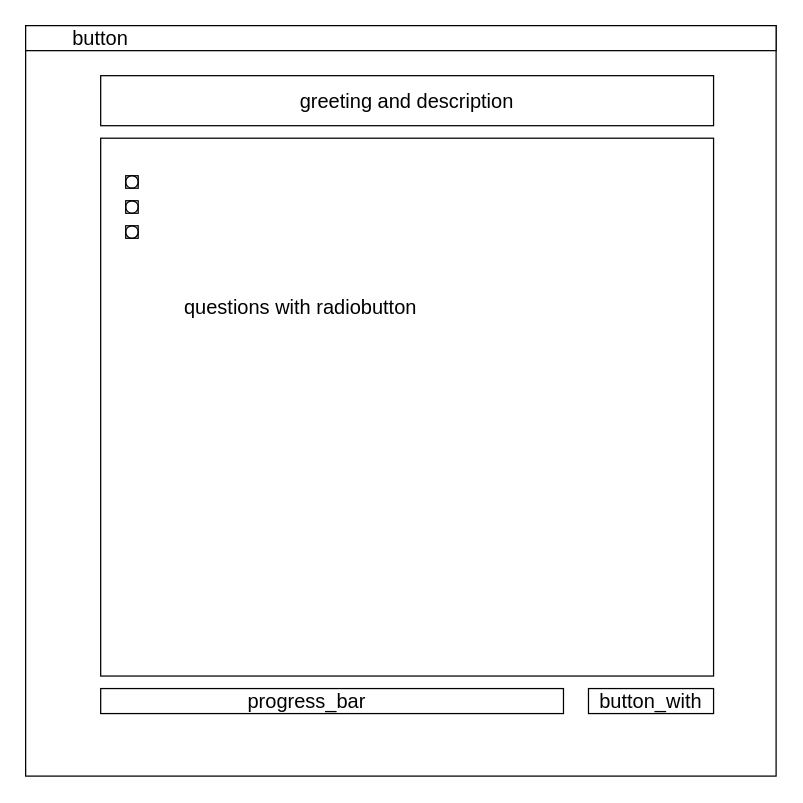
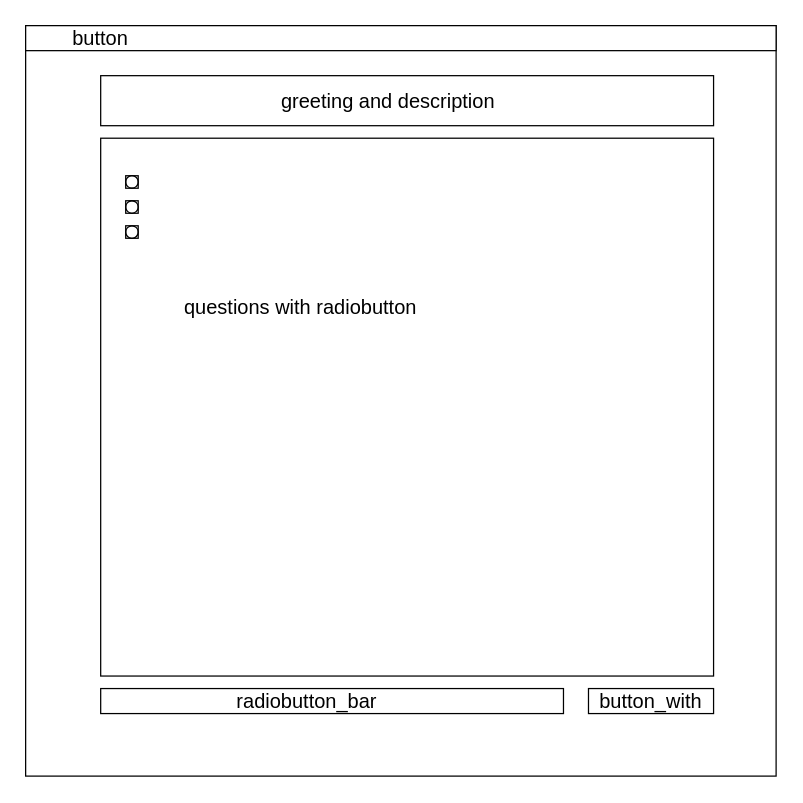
(407, 101) -> (388, 101)
(307, 701) -> (307, 701)
